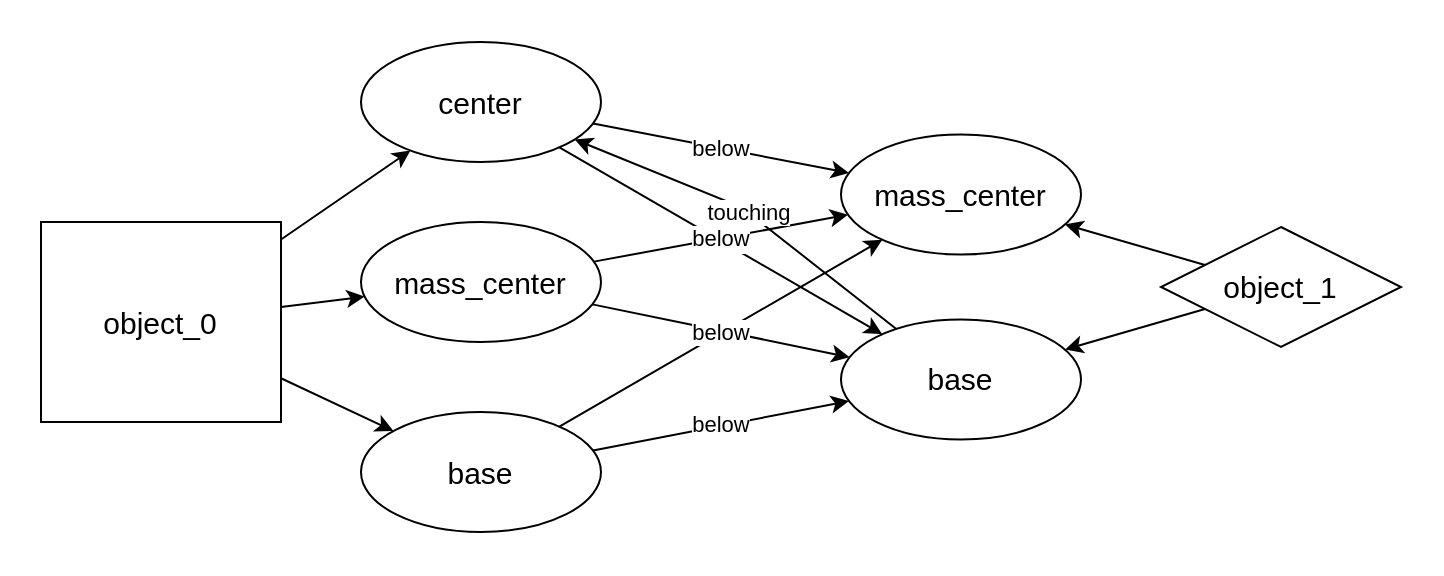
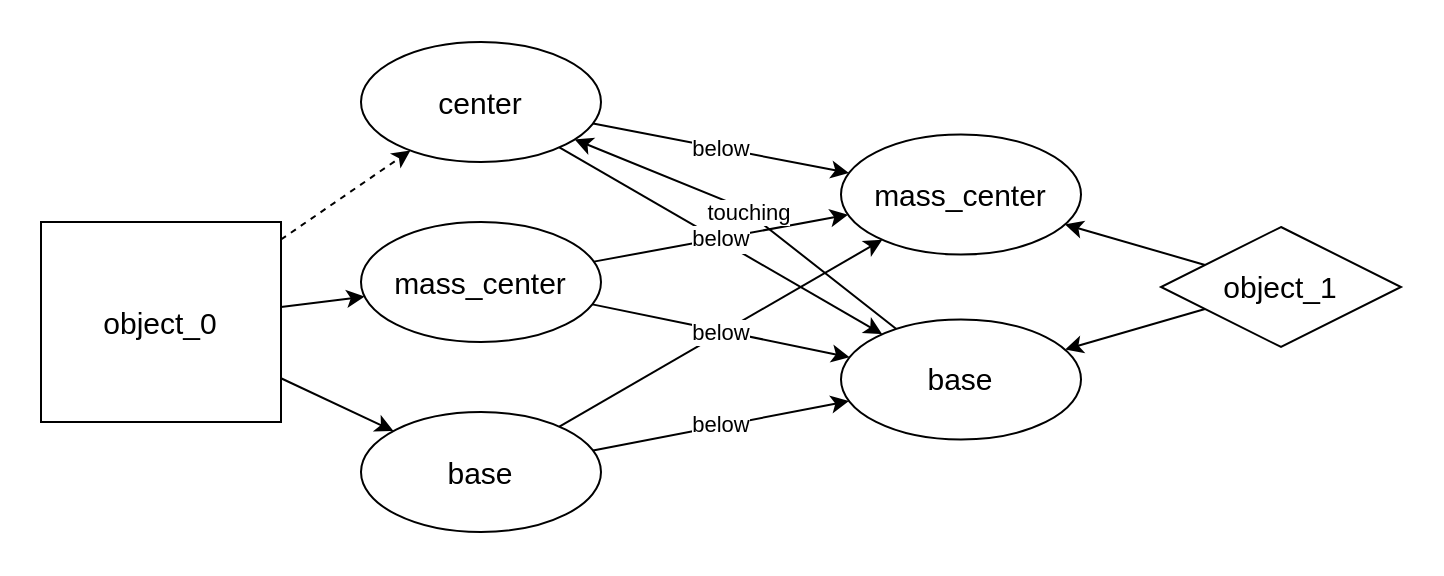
(342, 197) -> (342, 197)
